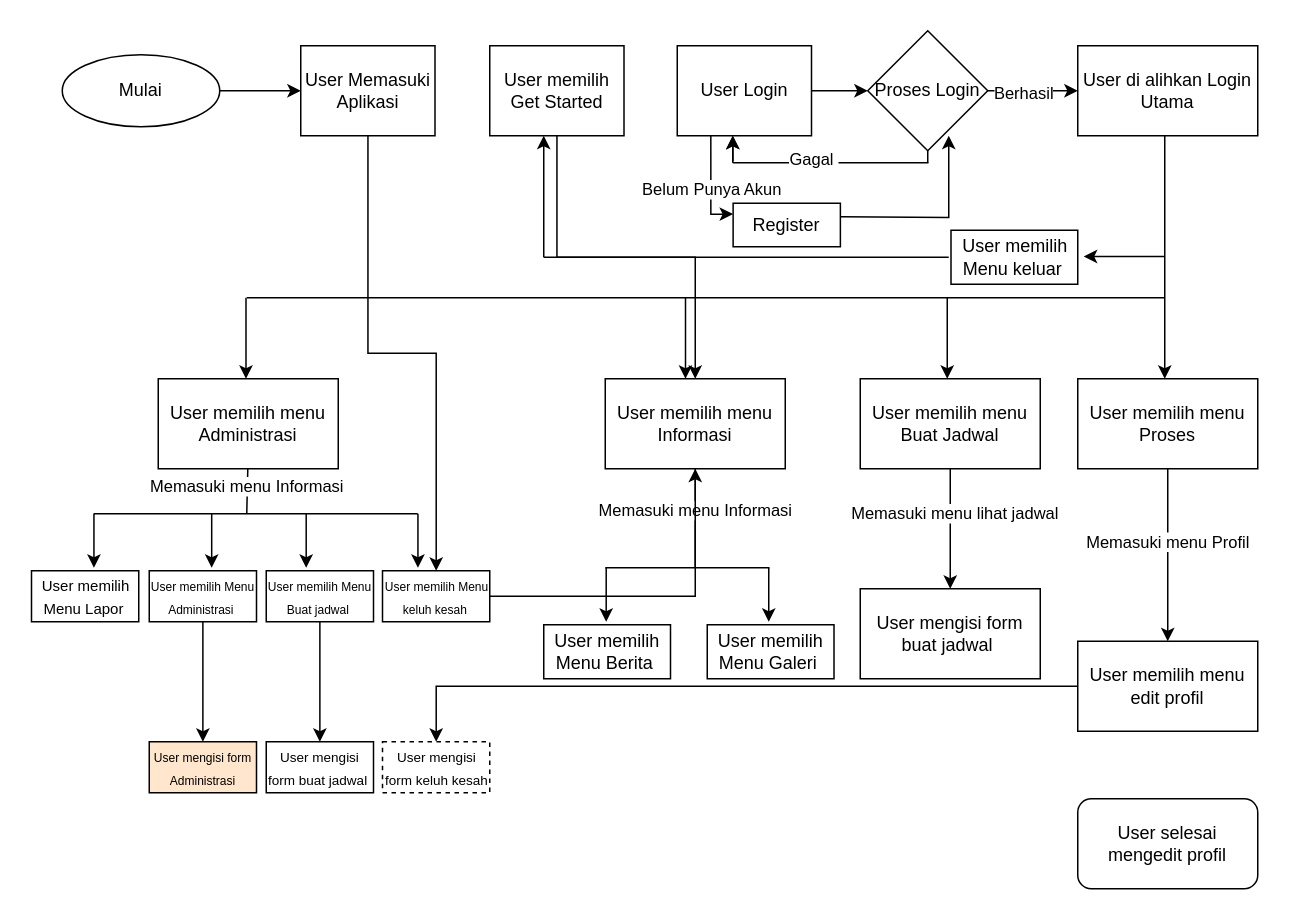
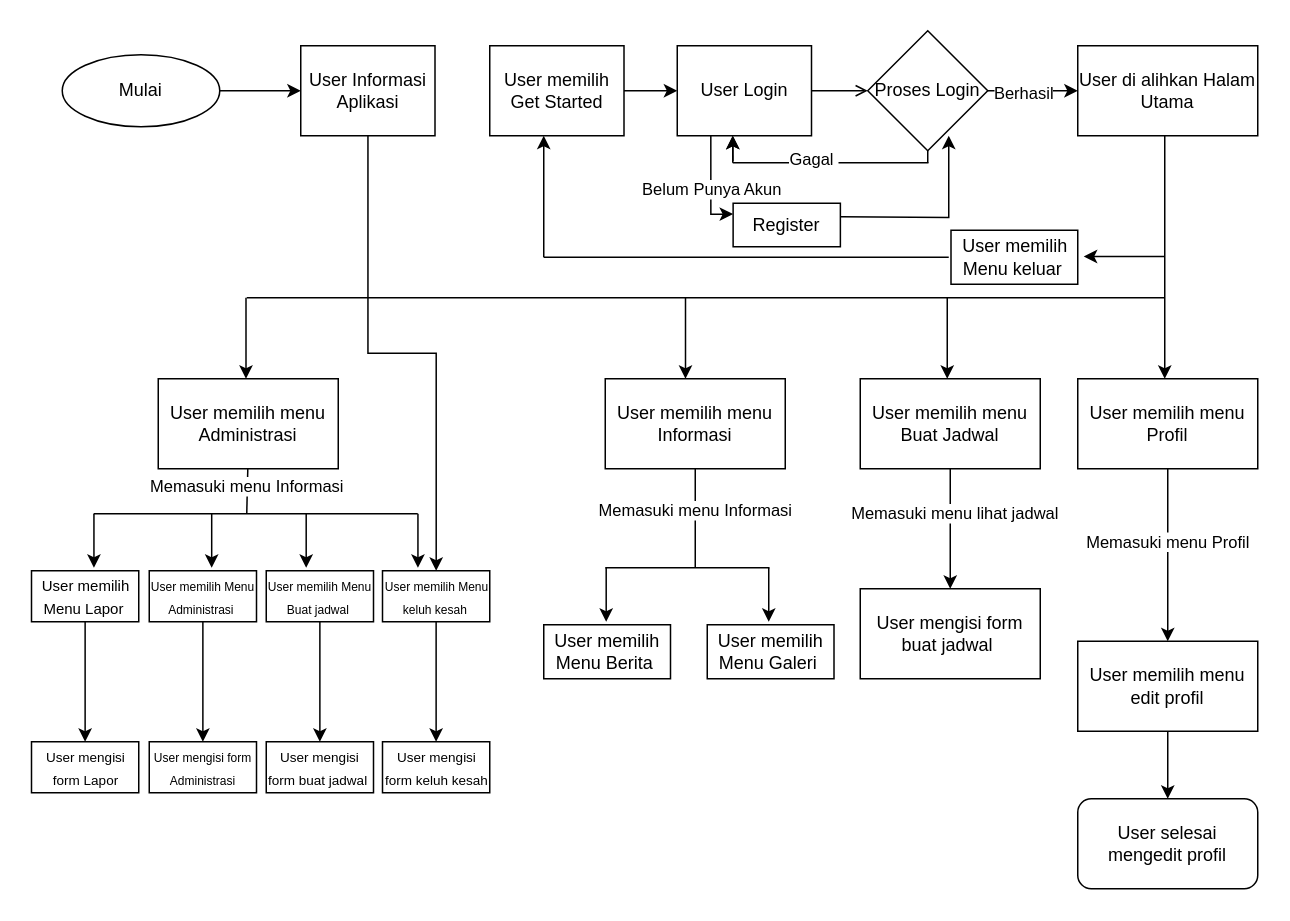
(368, 91) -> (368, 91)
(856, 91) -> (858, 91)
(1168, 91) -> (1168, 91)
(557, 195) -> (652, 91)
(1168, 424) -> (1168, 424)
(604, 596) -> (436, 652)
none -> (85, 677)
(758, 686) -> (1168, 760)
none -> (85, 767)
(203, 767) -> (203, 767)
(436, 767) -> (436, 767)
